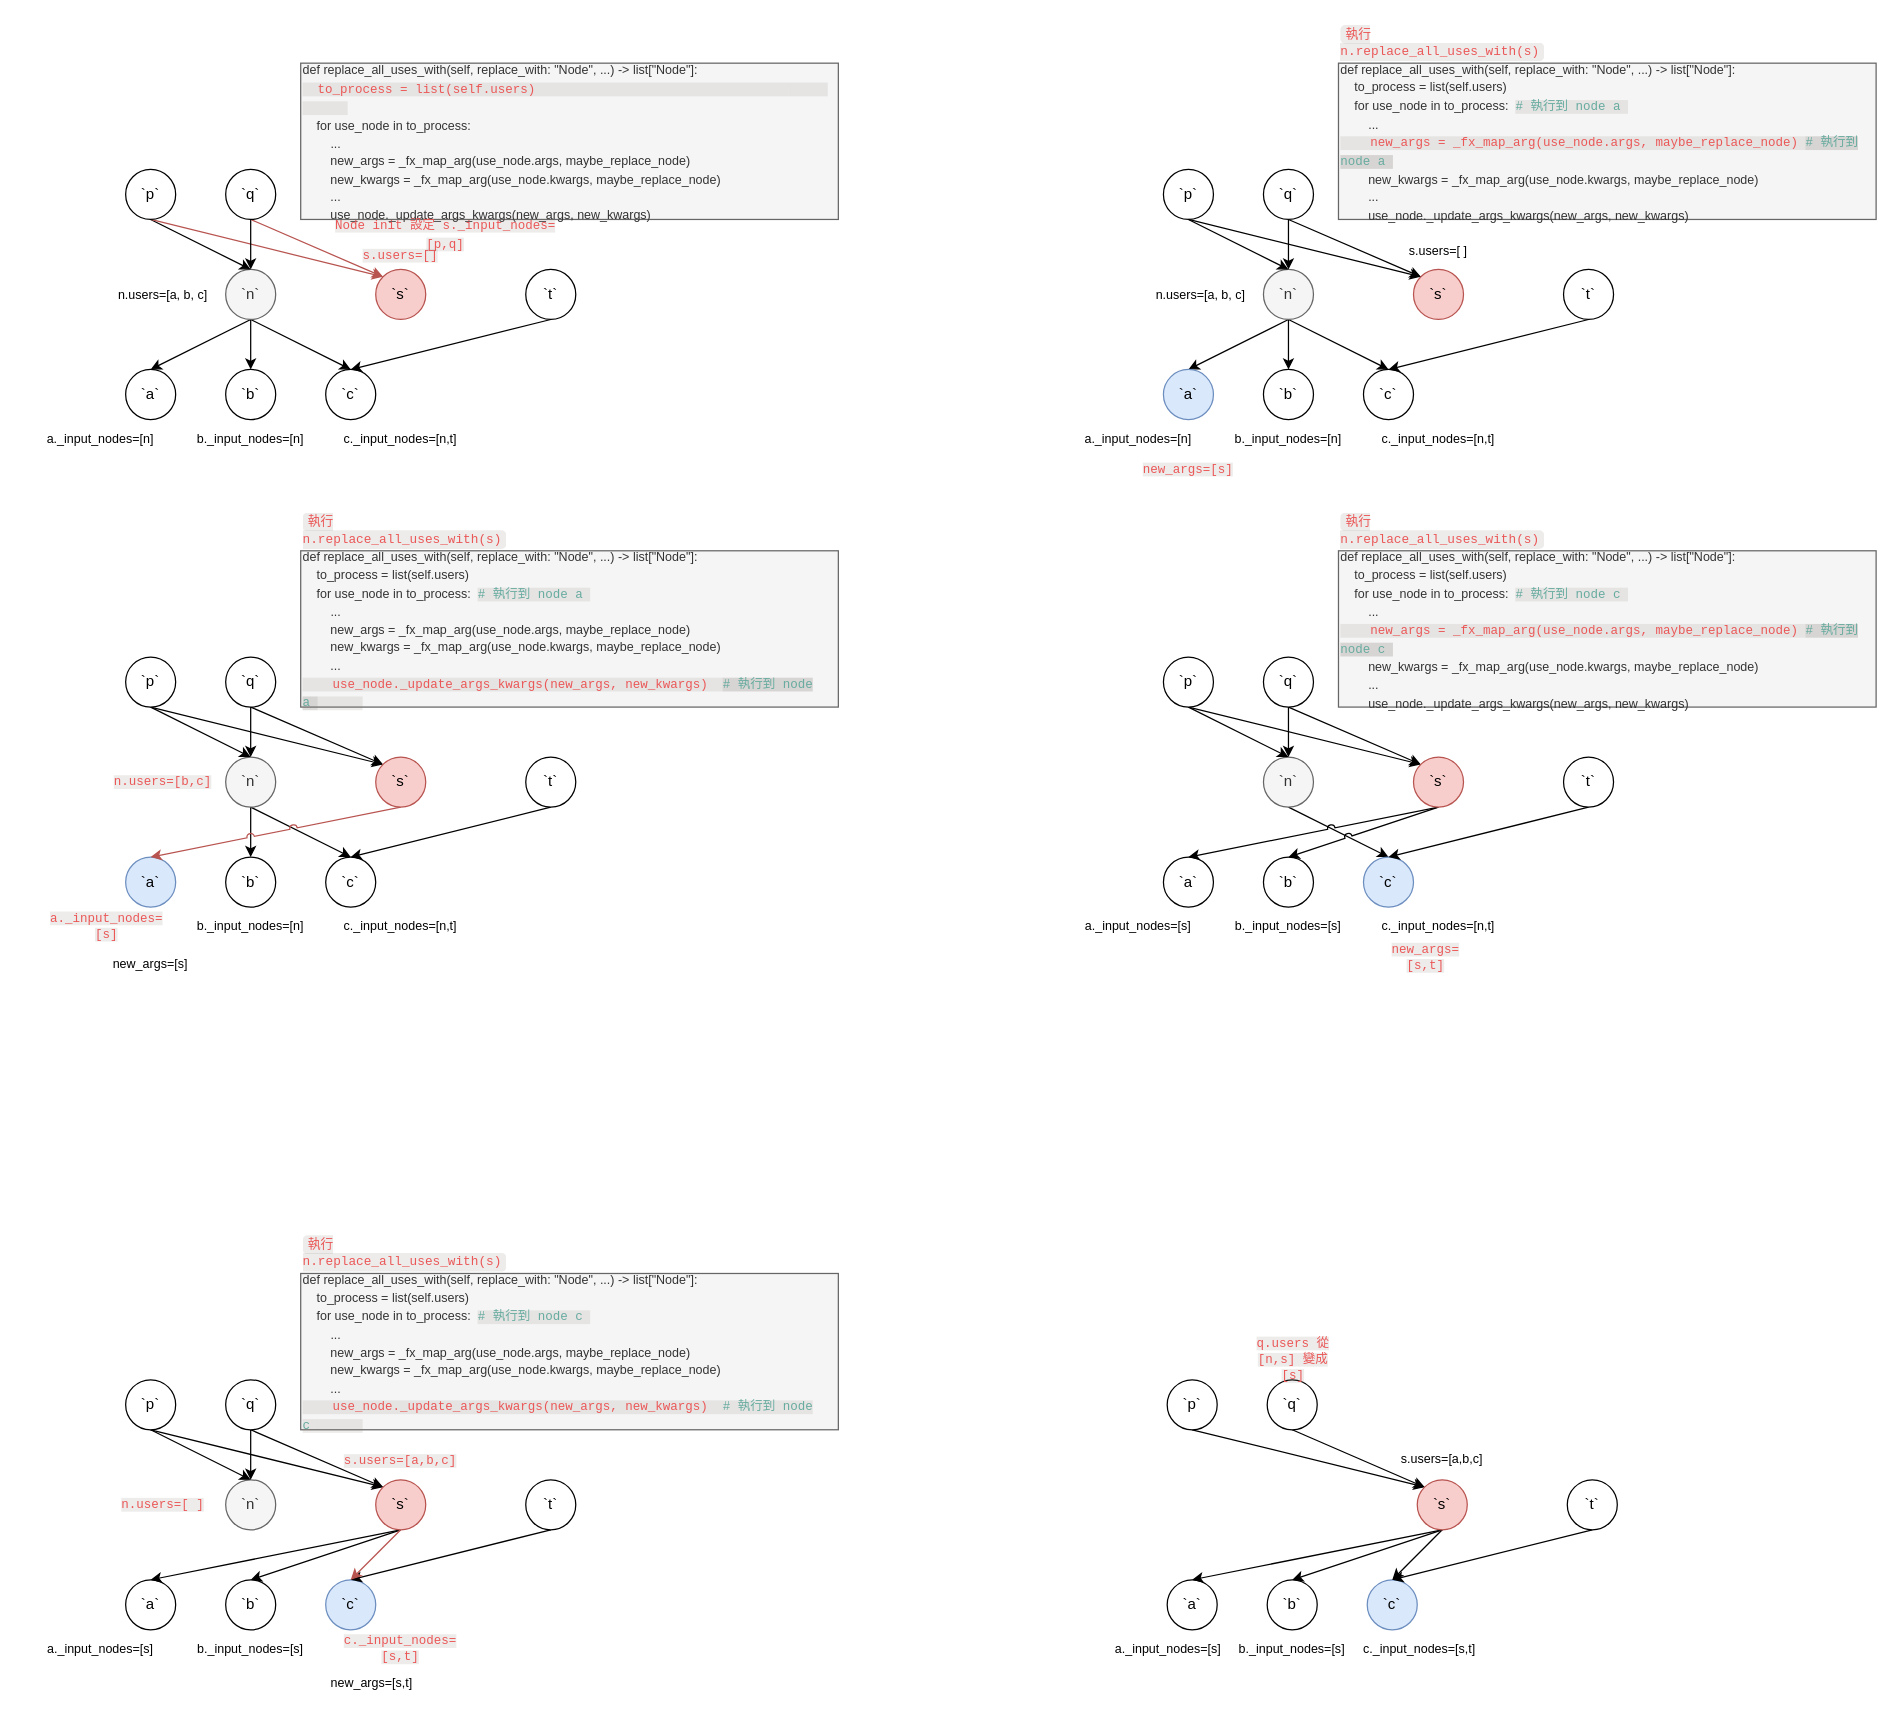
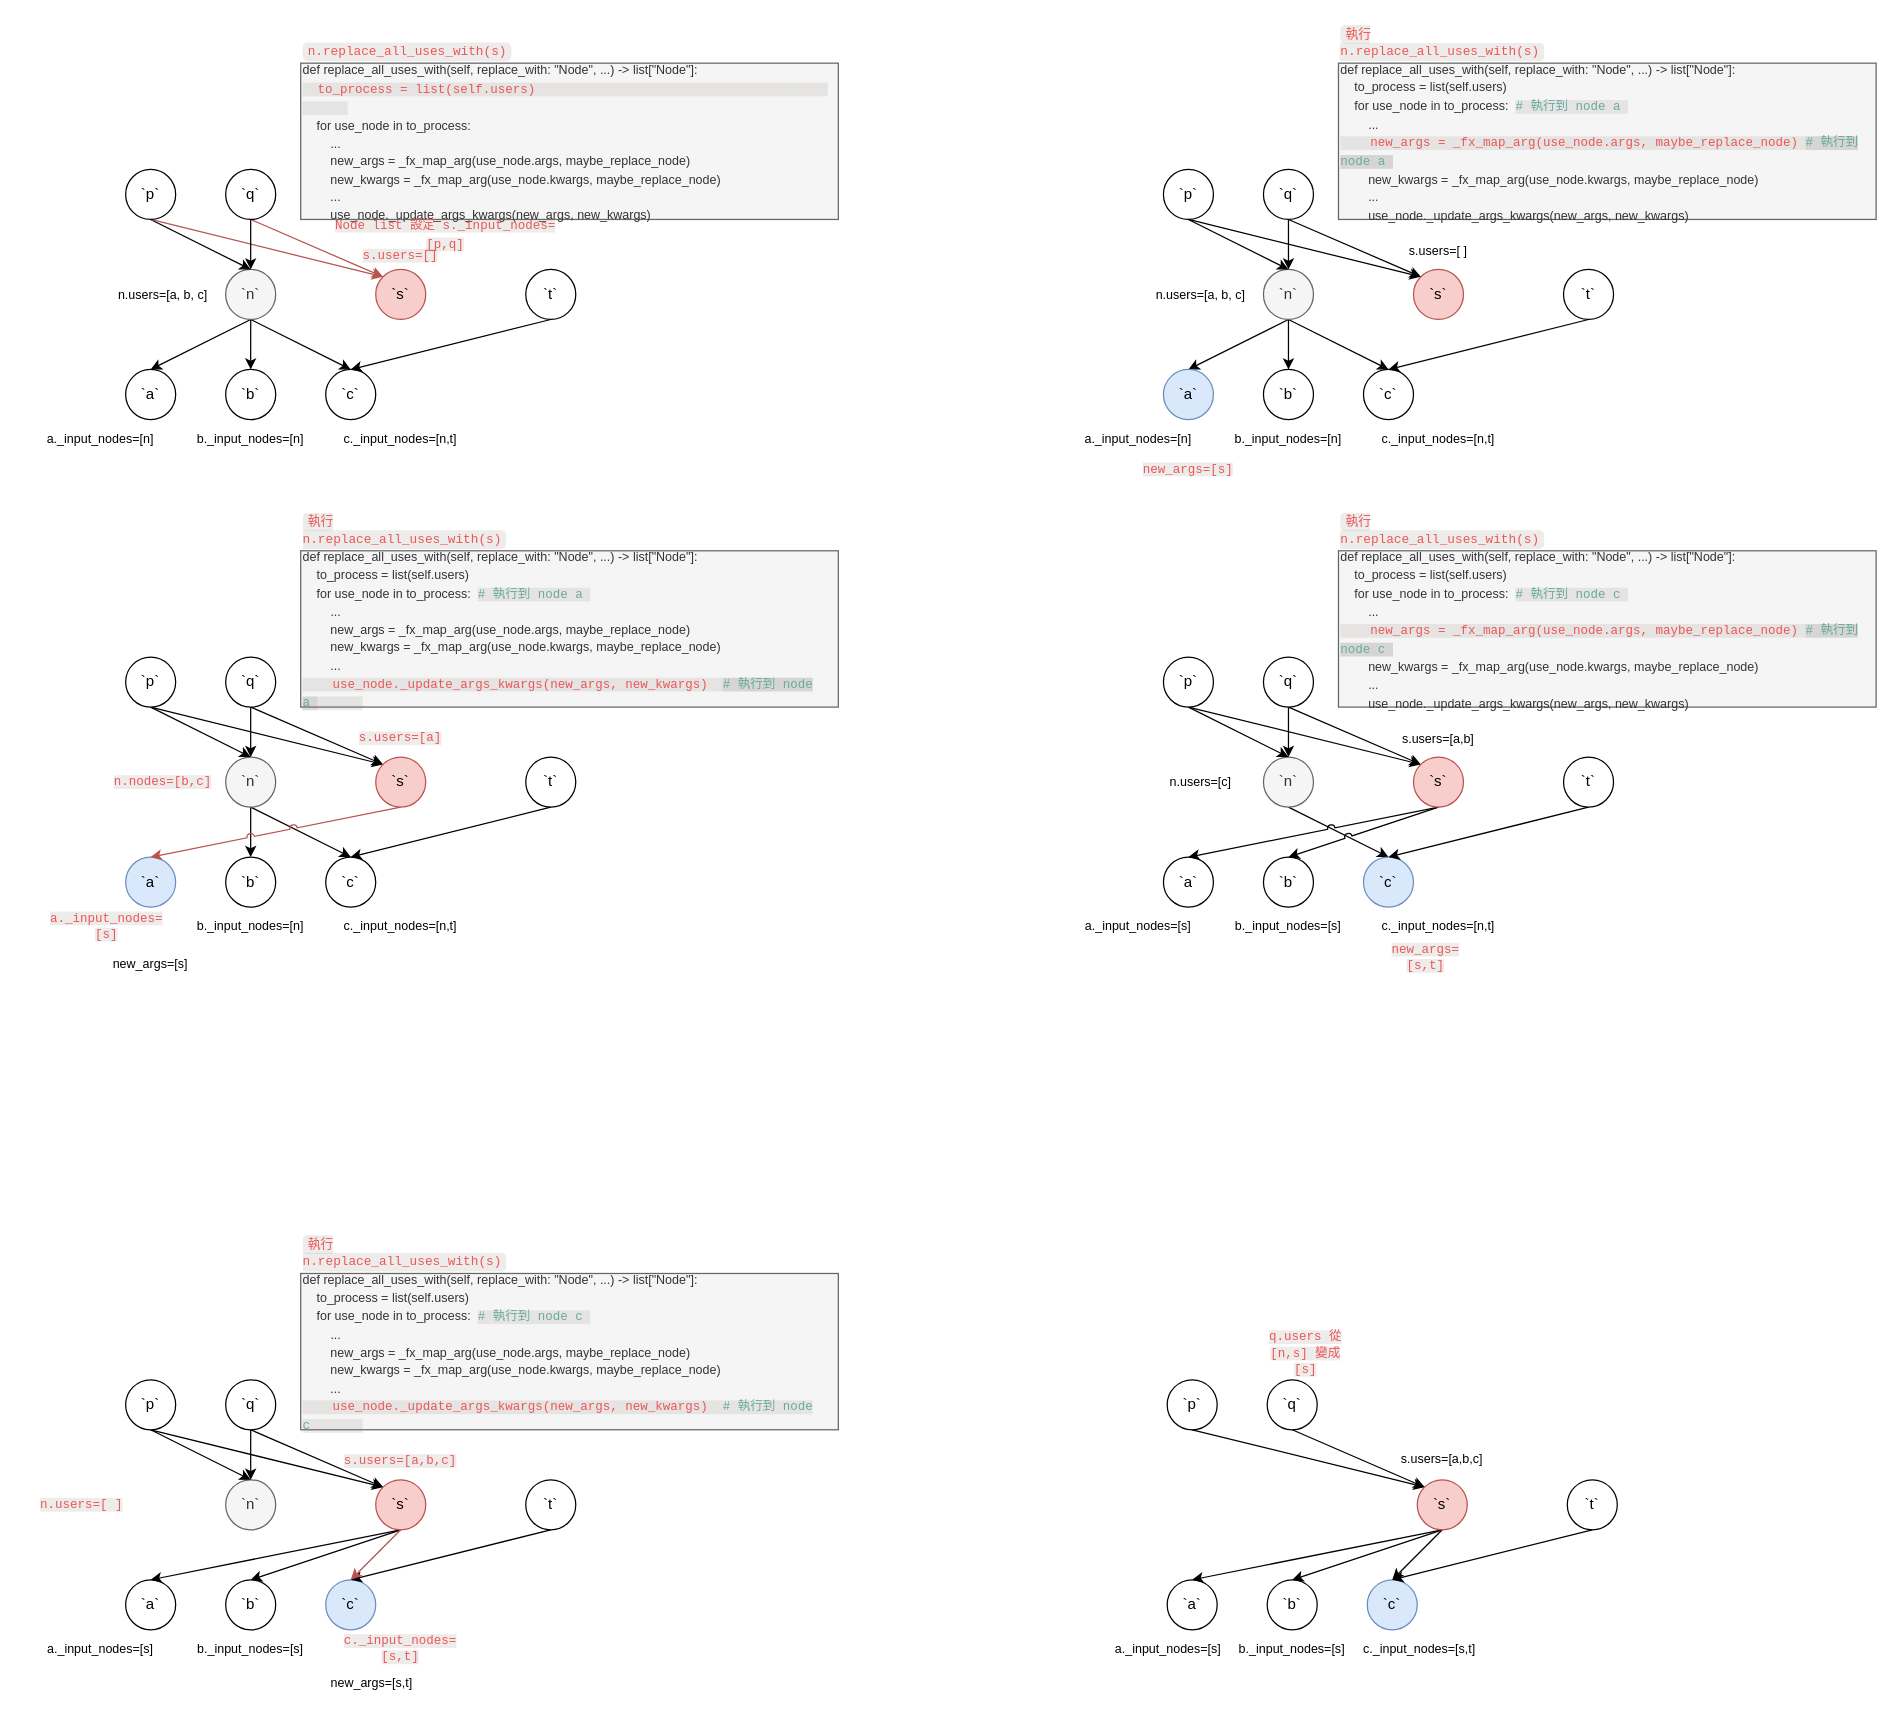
none -> (401, 44)
(446, 233) -> (446, 233)
none -> (401, 738)
none -> (1438, 738)
(163, 782) -> (163, 782)
none -> (1201, 782)
(1293, 1359) -> (1306, 1353)
(163, 1504) -> (82, 1504)
